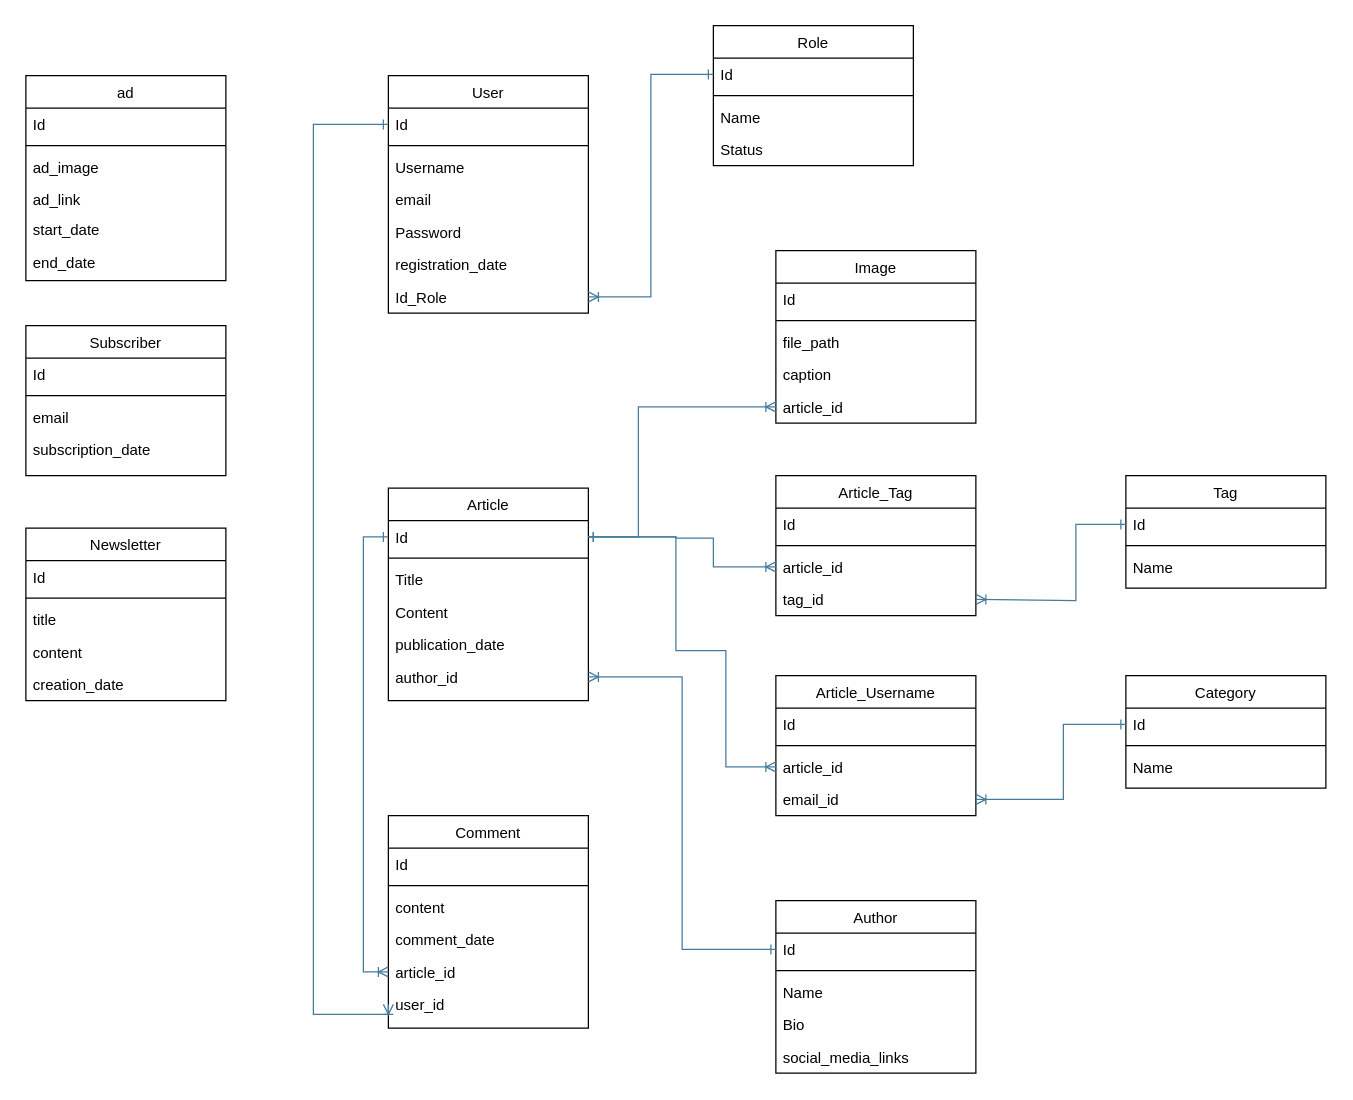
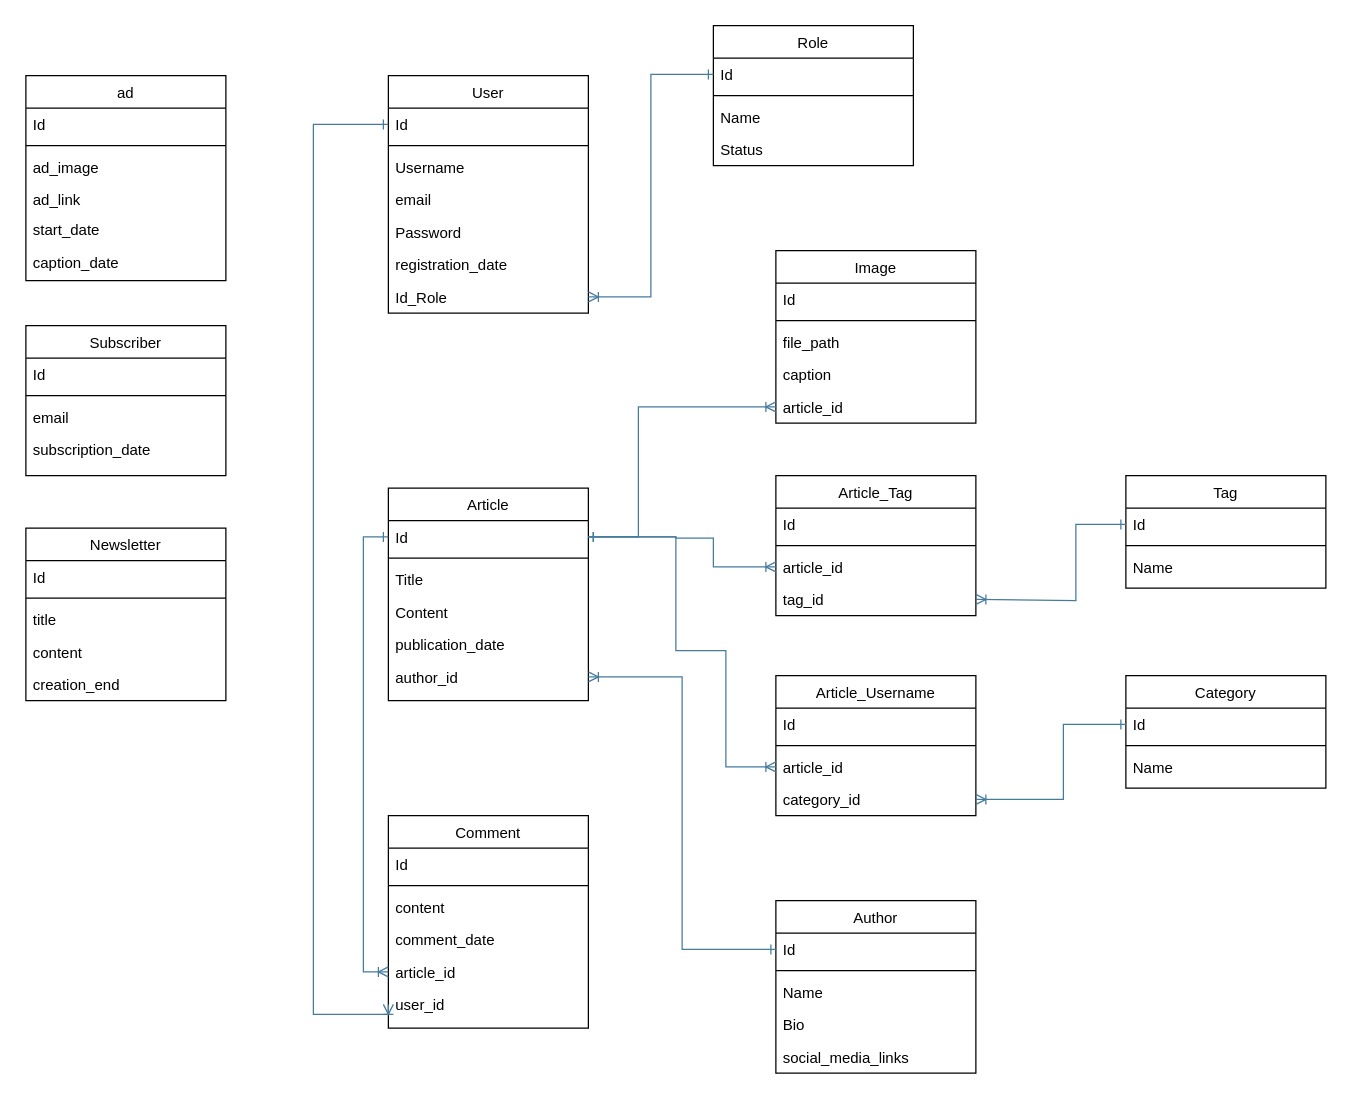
(66, 263) -> (81, 263)
(85, 685) -> (81, 685)
(810, 800) -> (827, 800)
